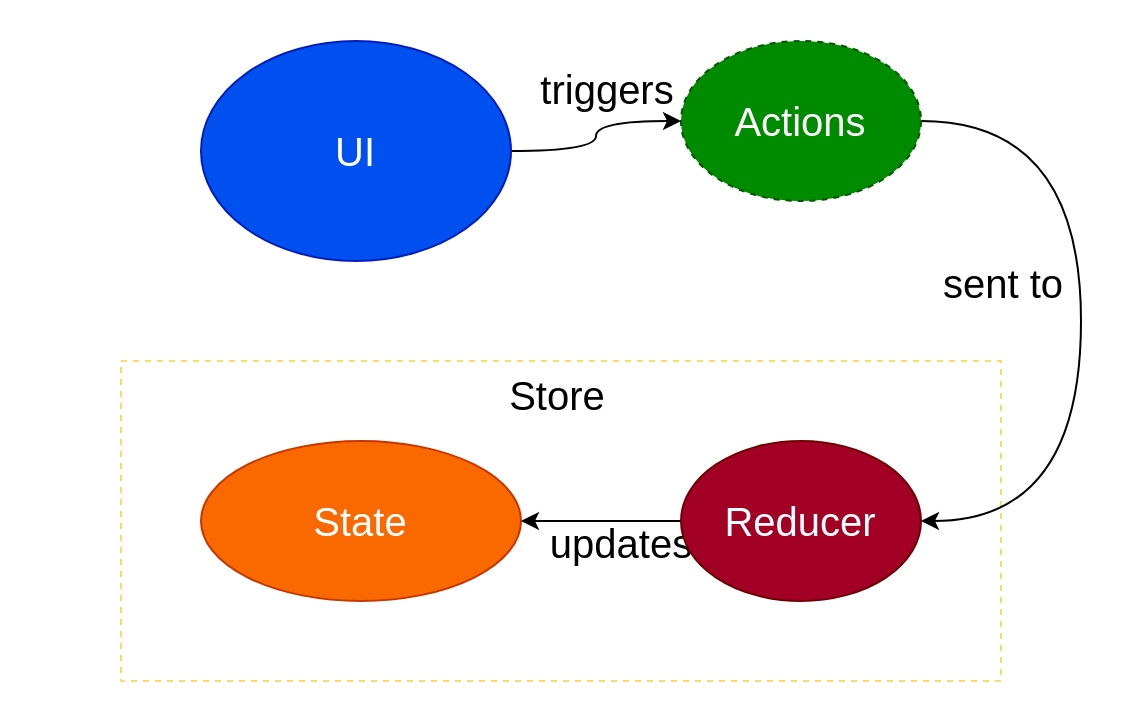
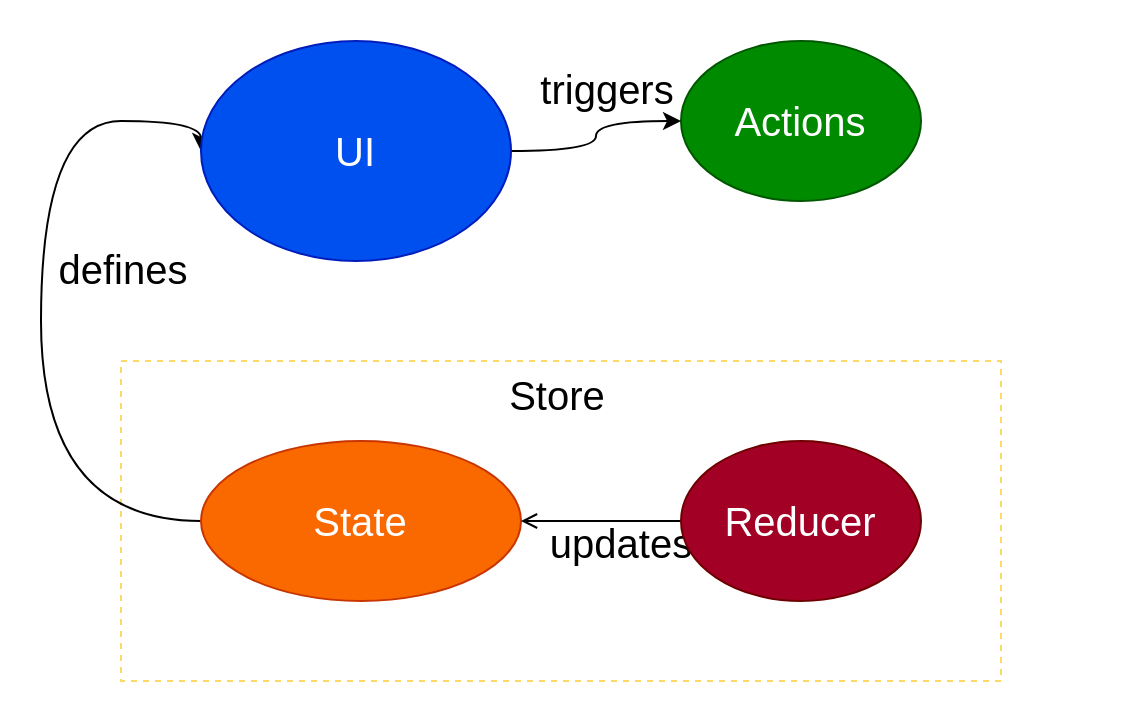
(801, 121) -> (801, 121)
none -> (41, 310)
(1081, 315) -> none
(536, 521) -> (533, 521)
